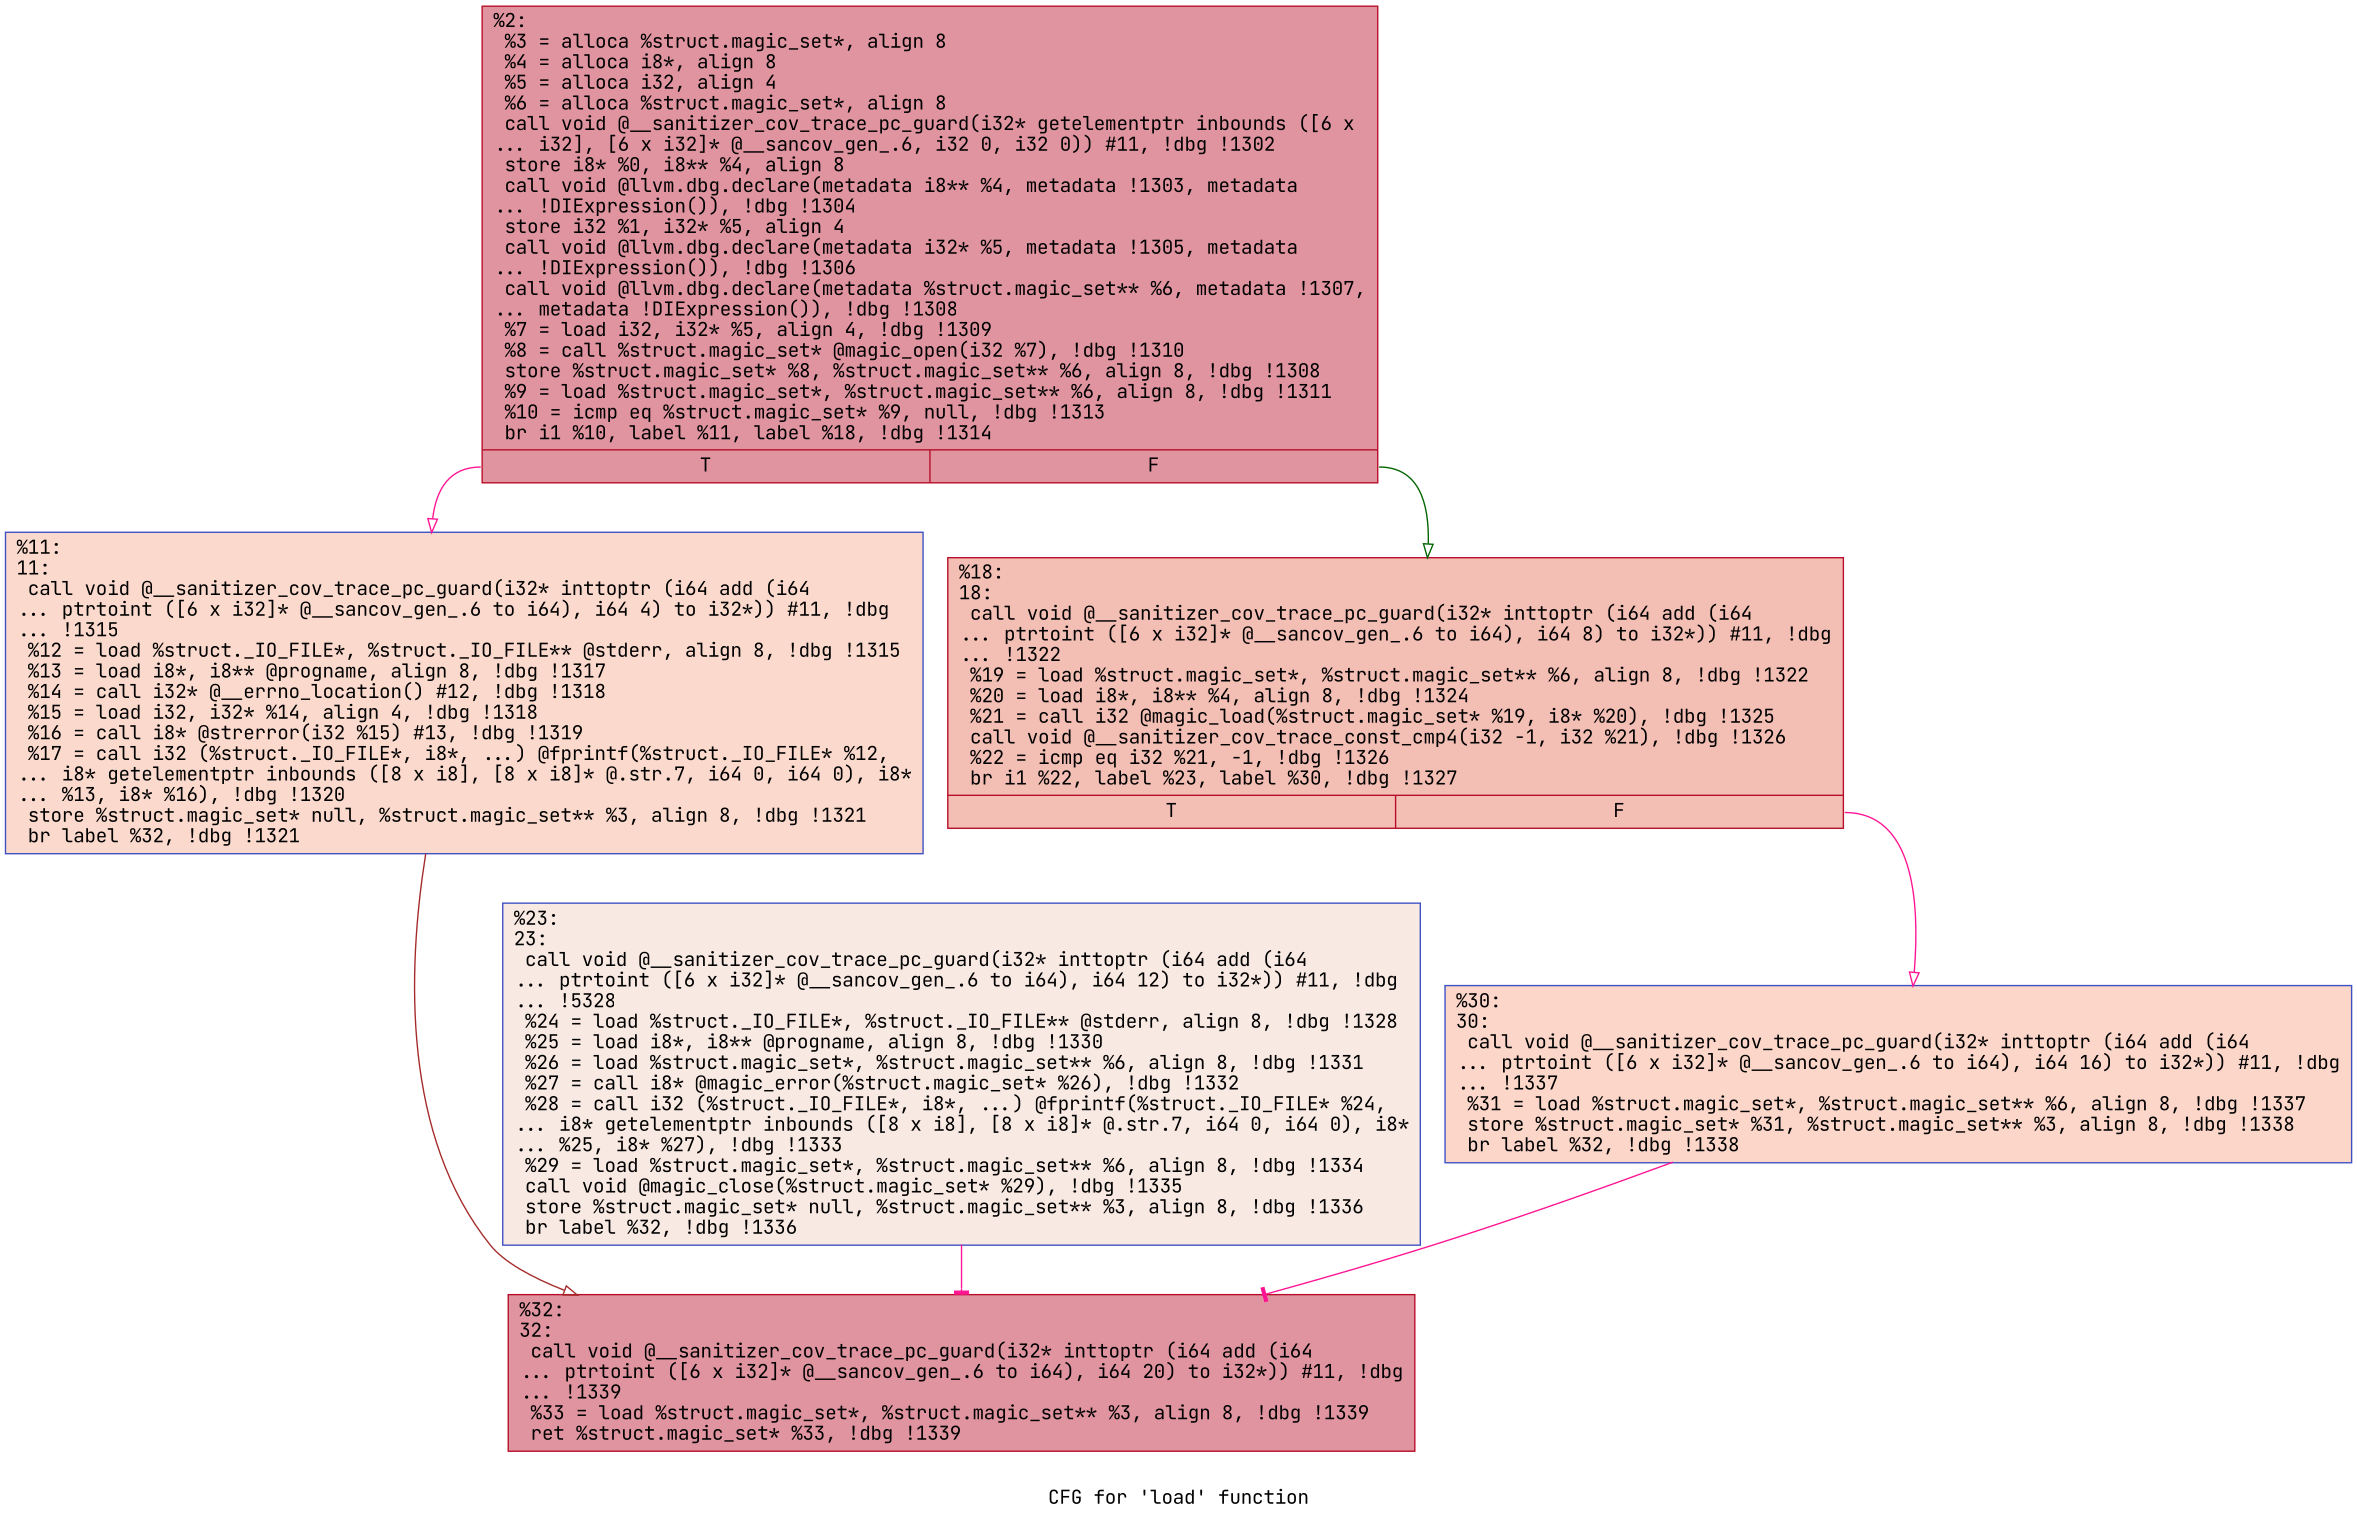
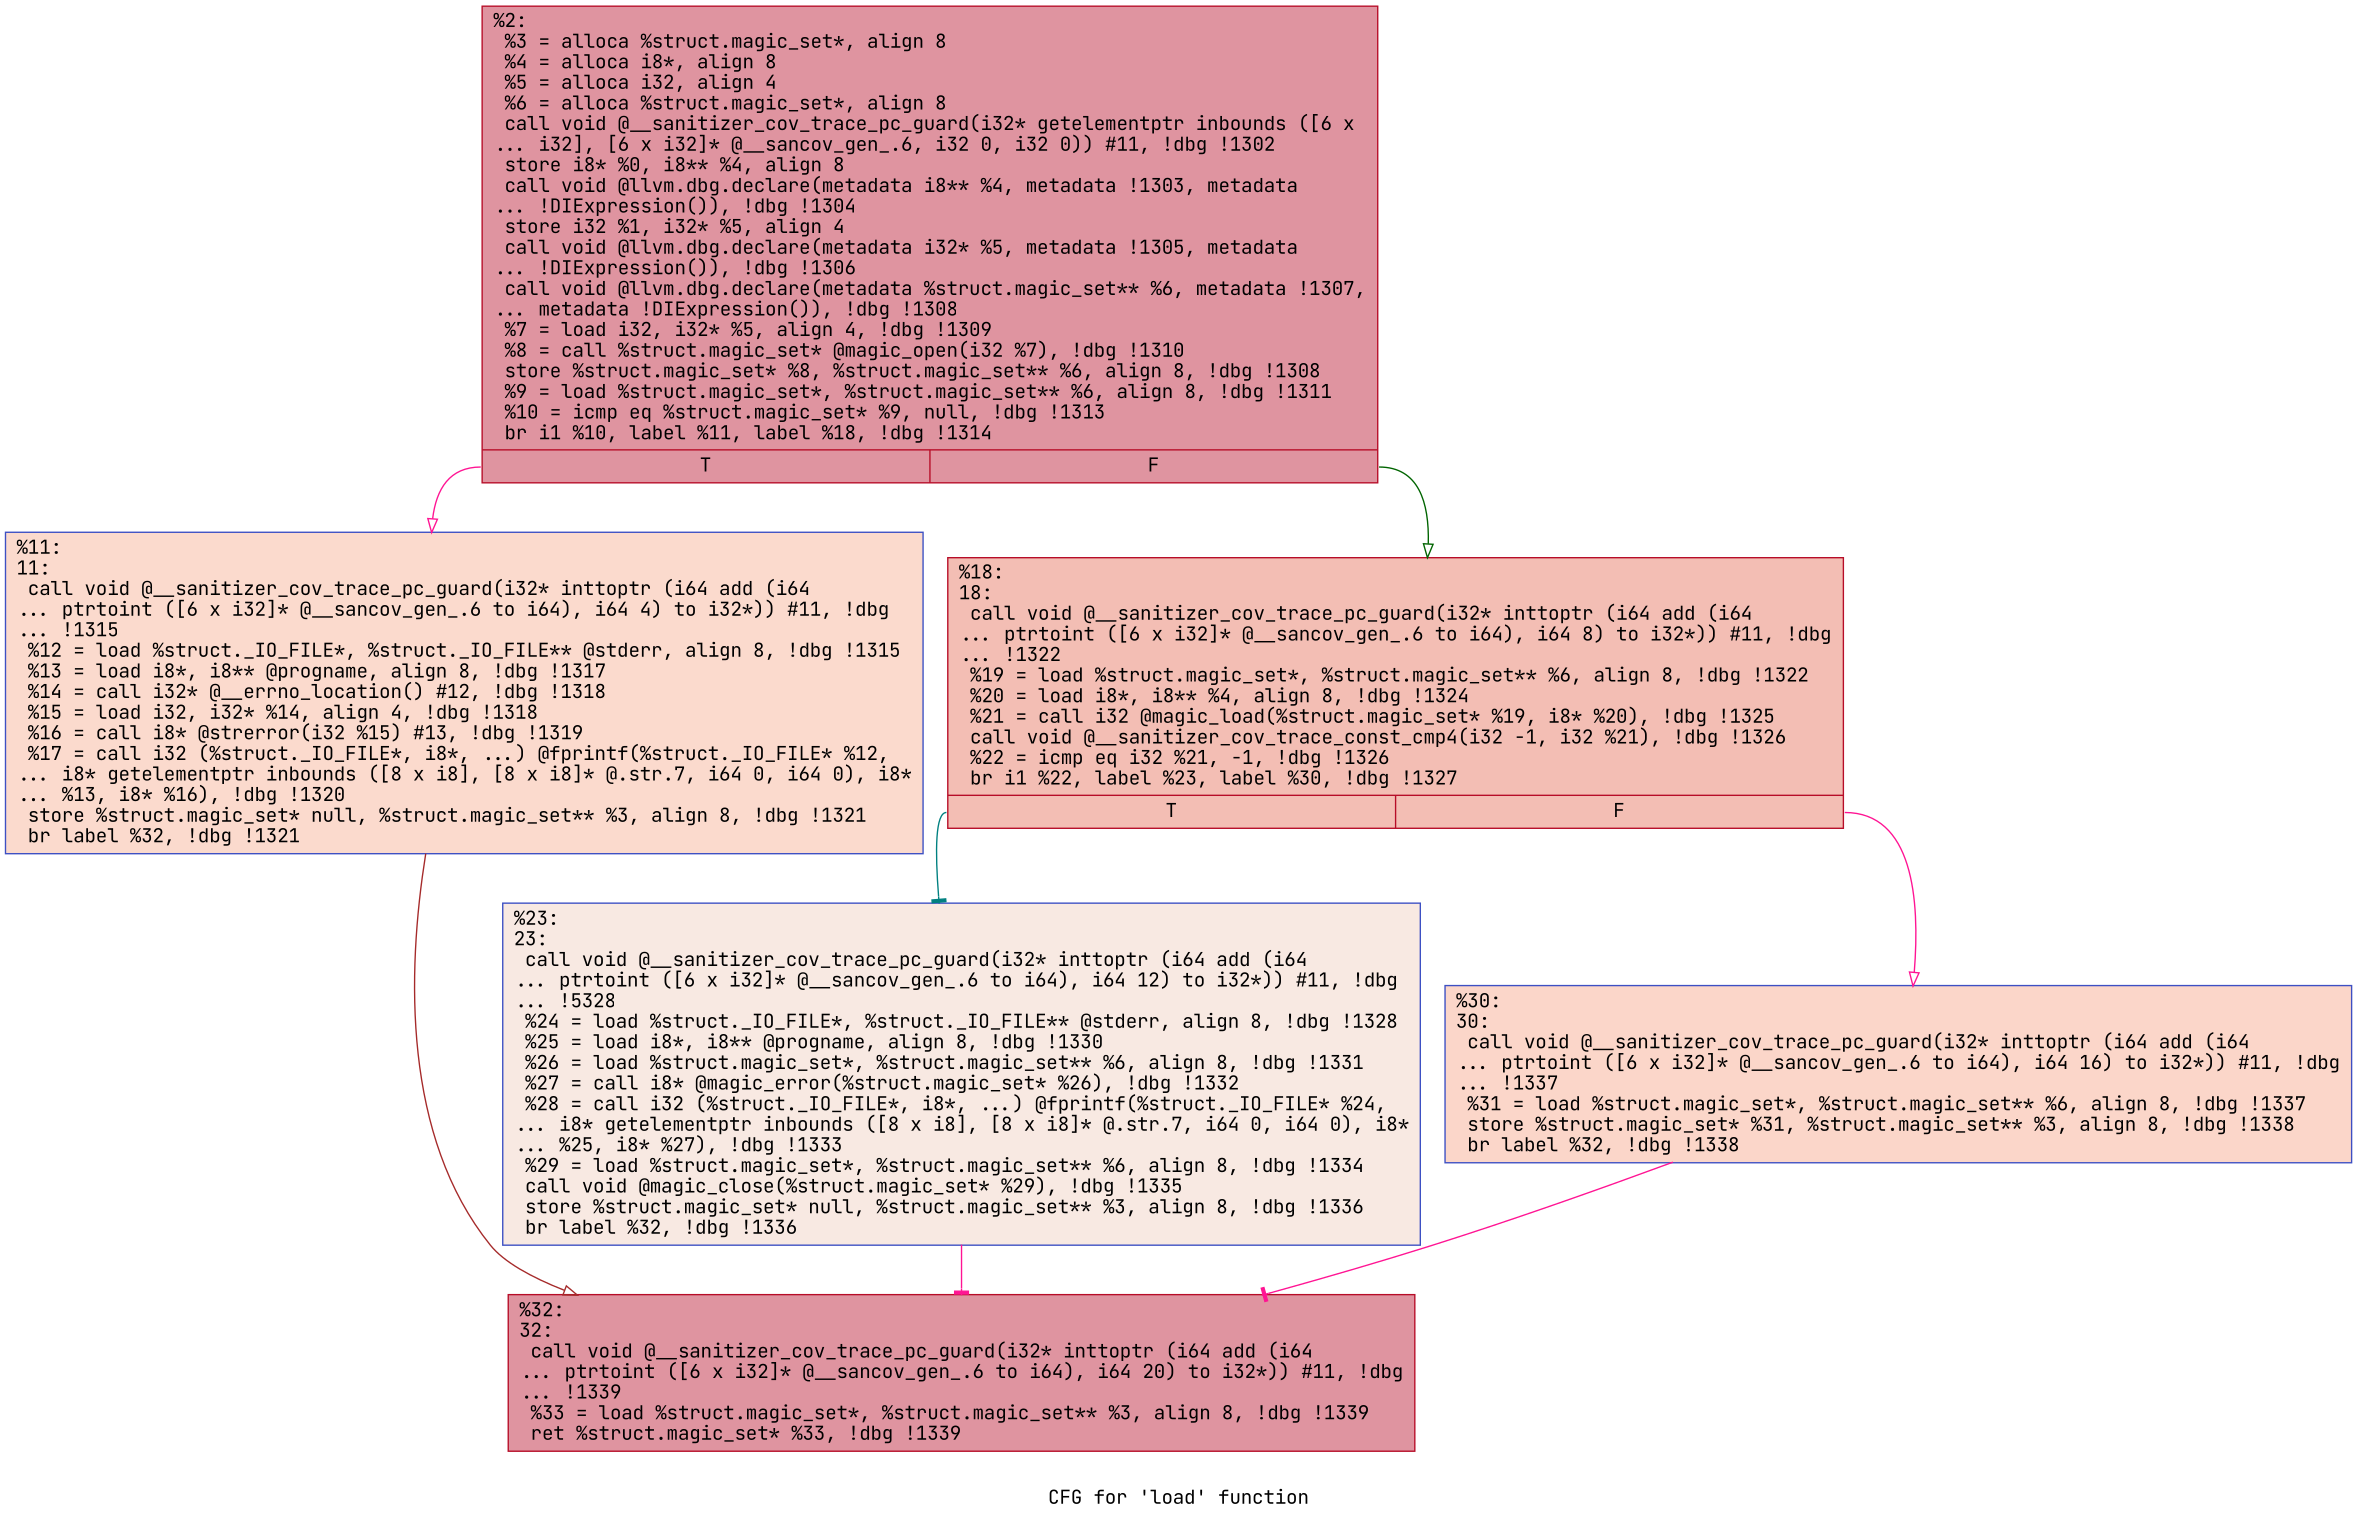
none -> (937, 853)
